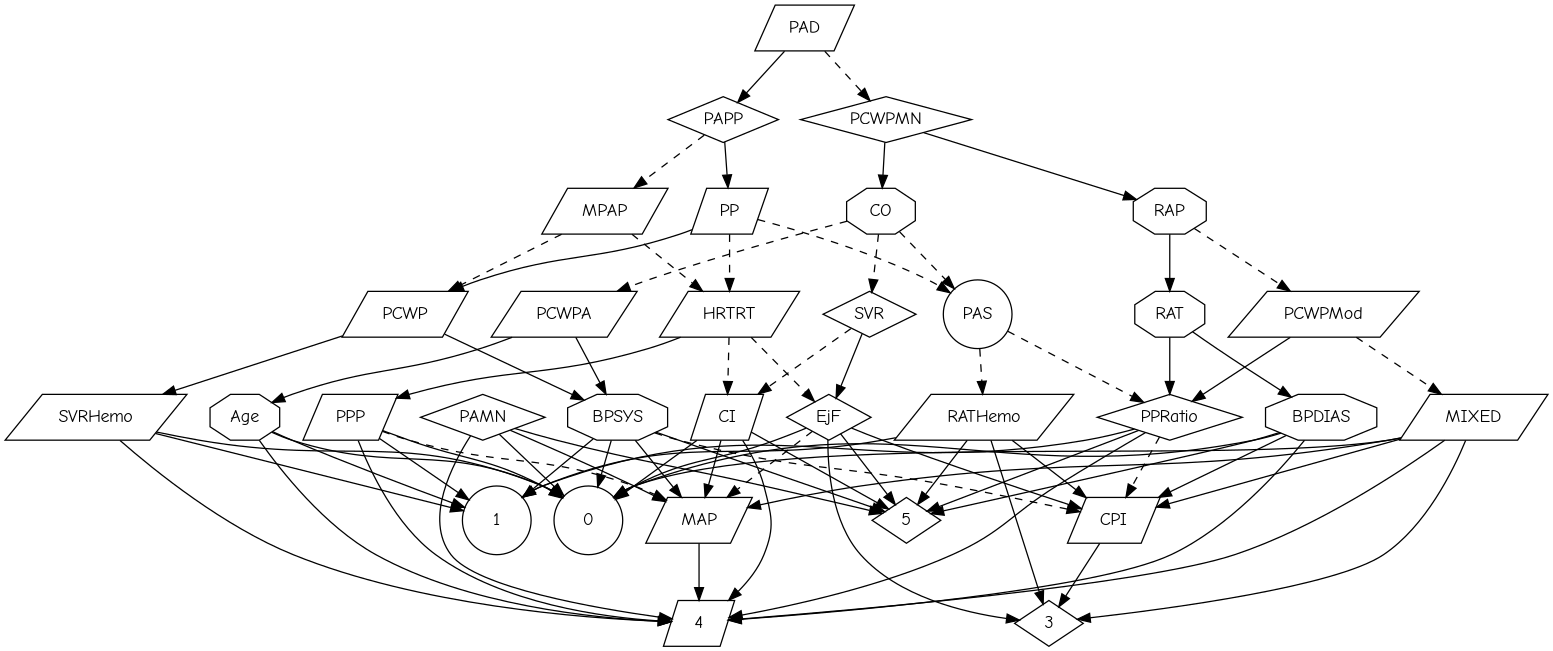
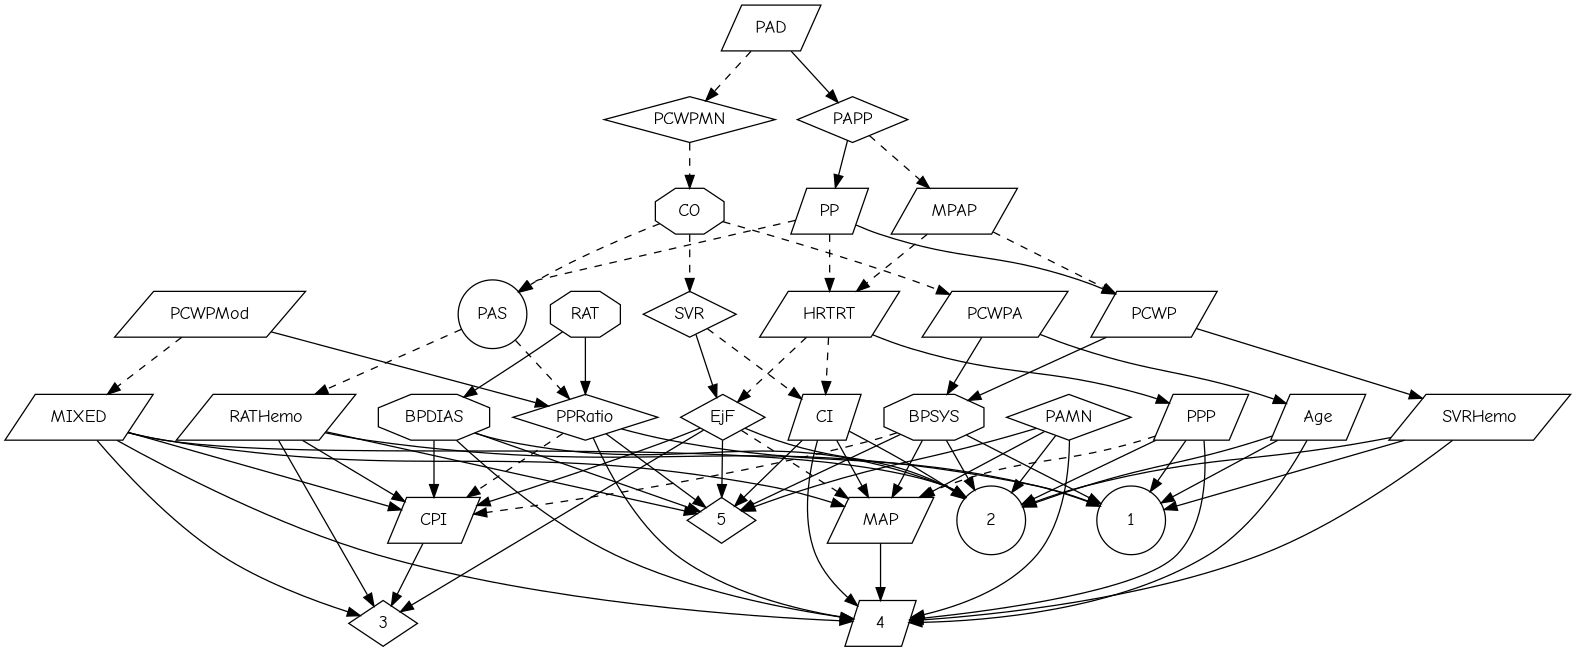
(884, 159) -> (690, 159)
(1170, 211) -> none
(245, 417) -> (1318, 417)
(588, 520) -> (991, 520)
